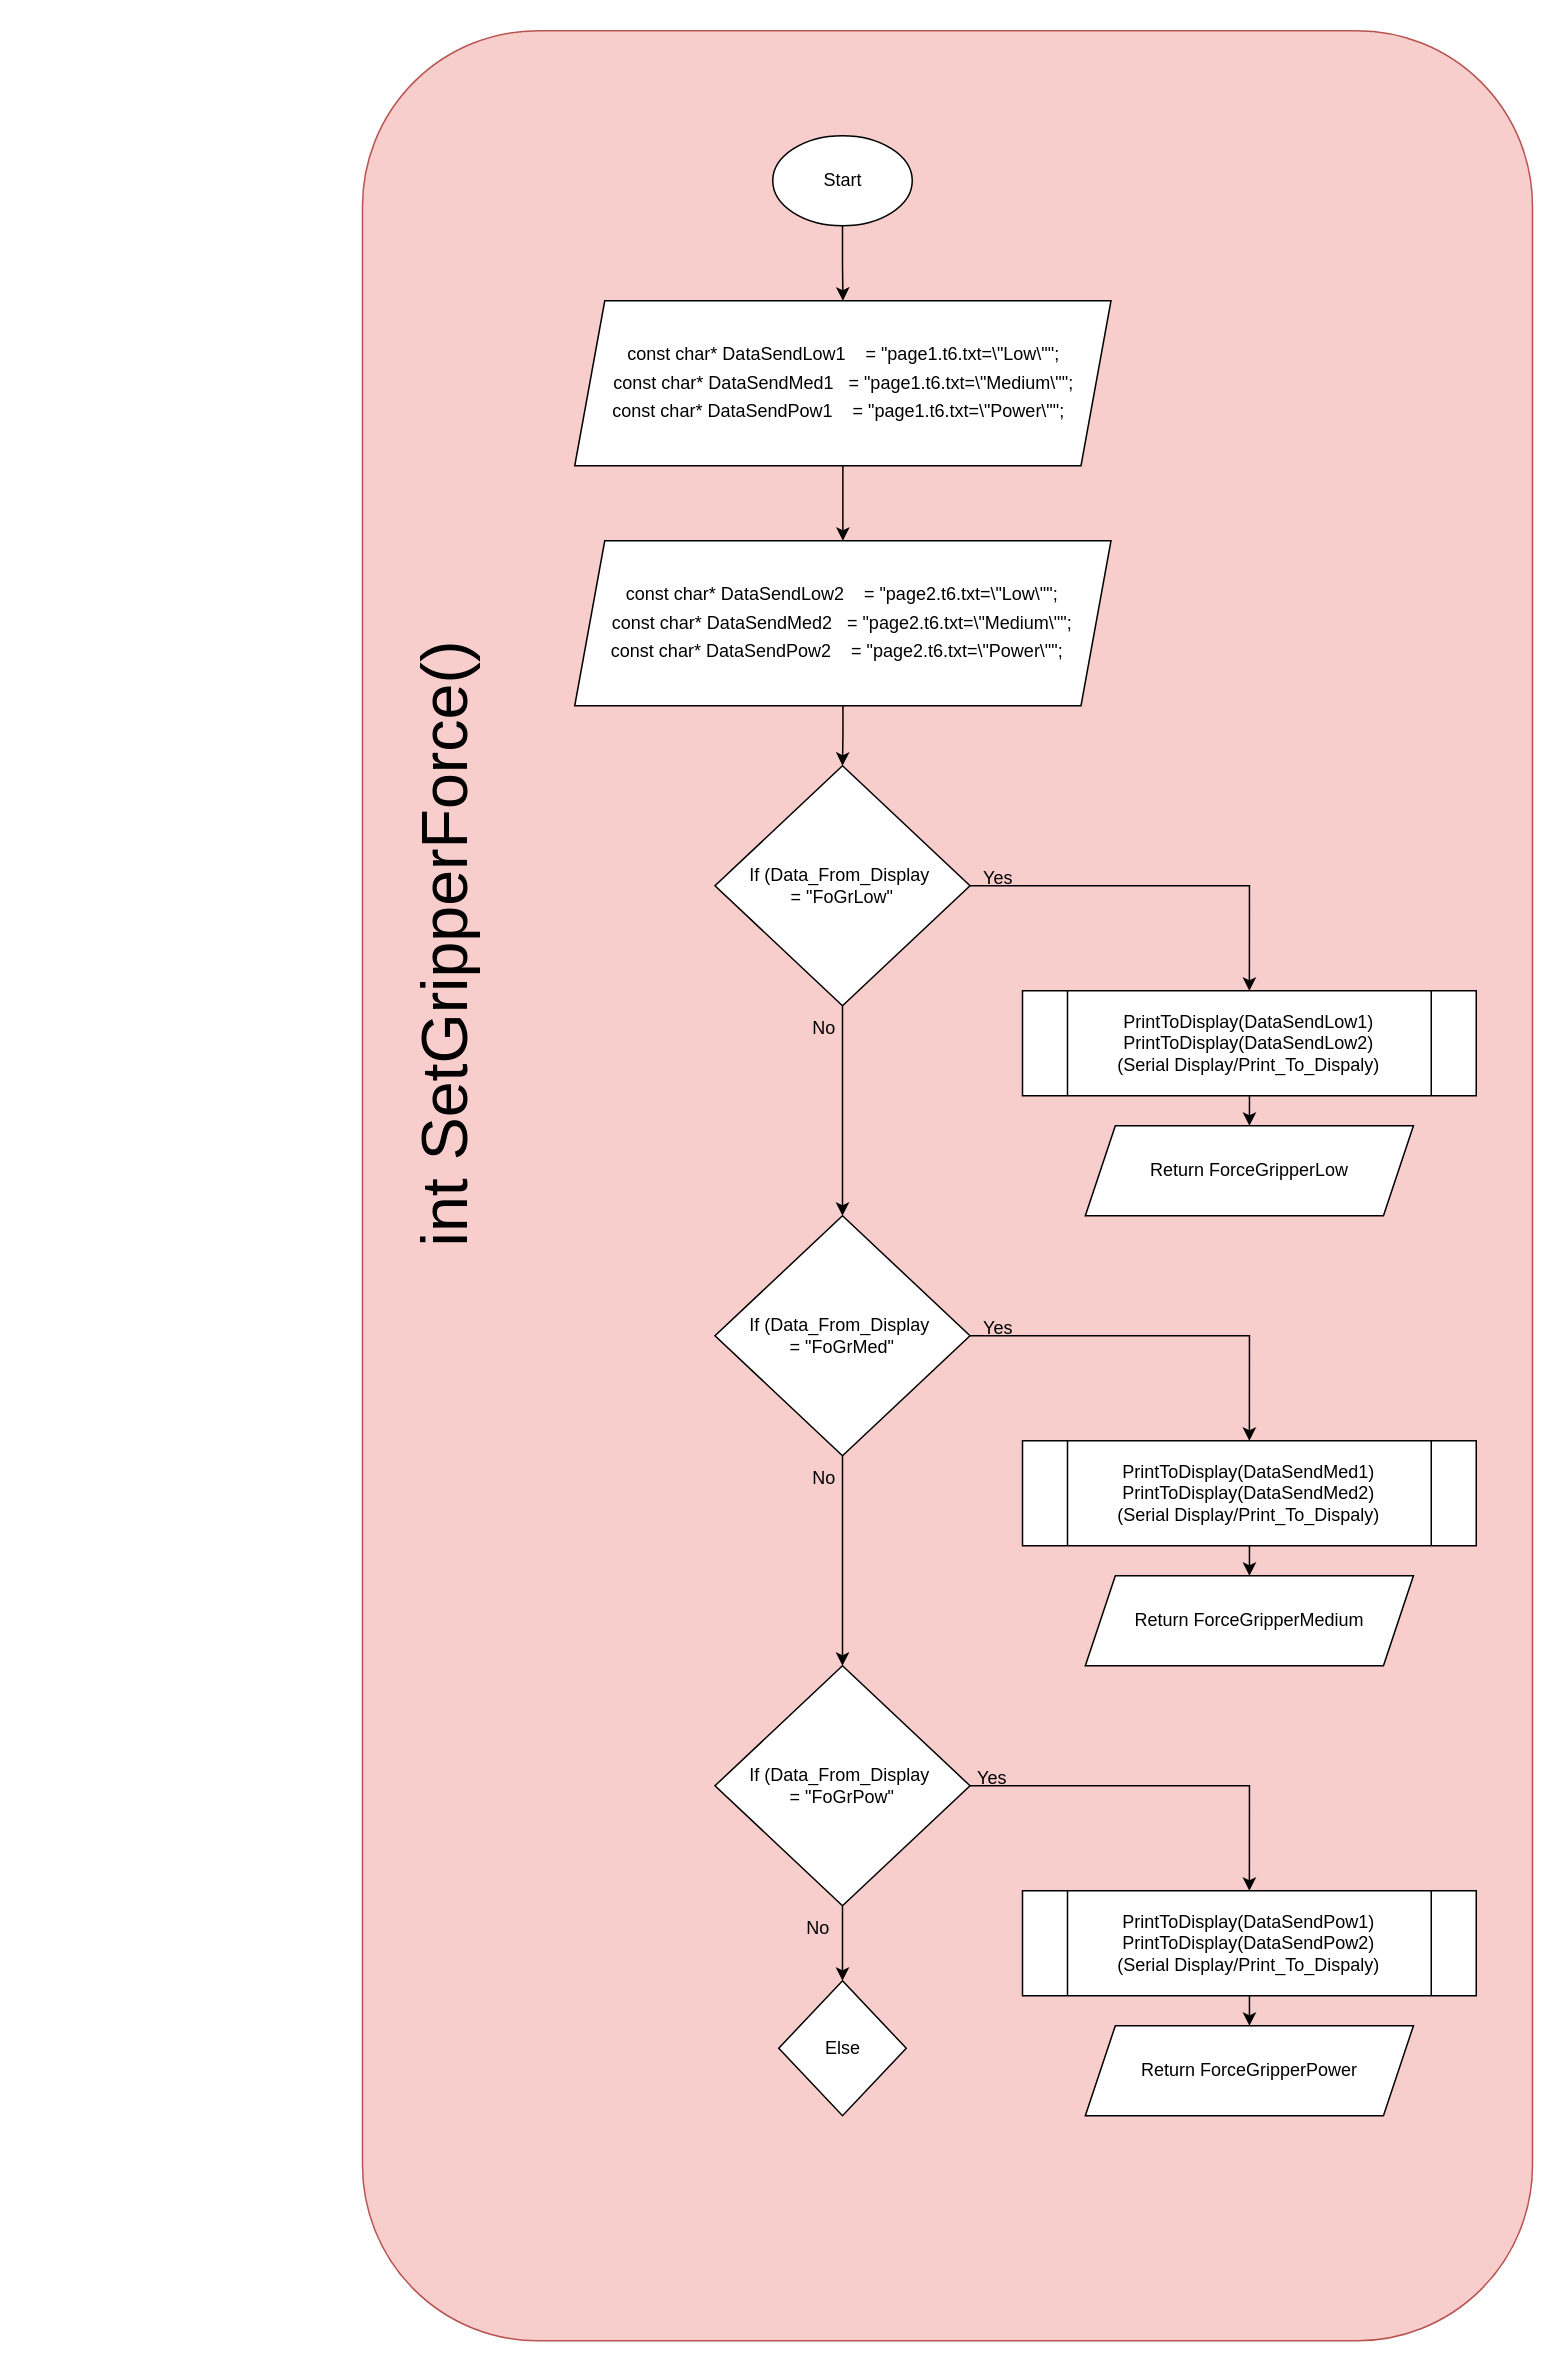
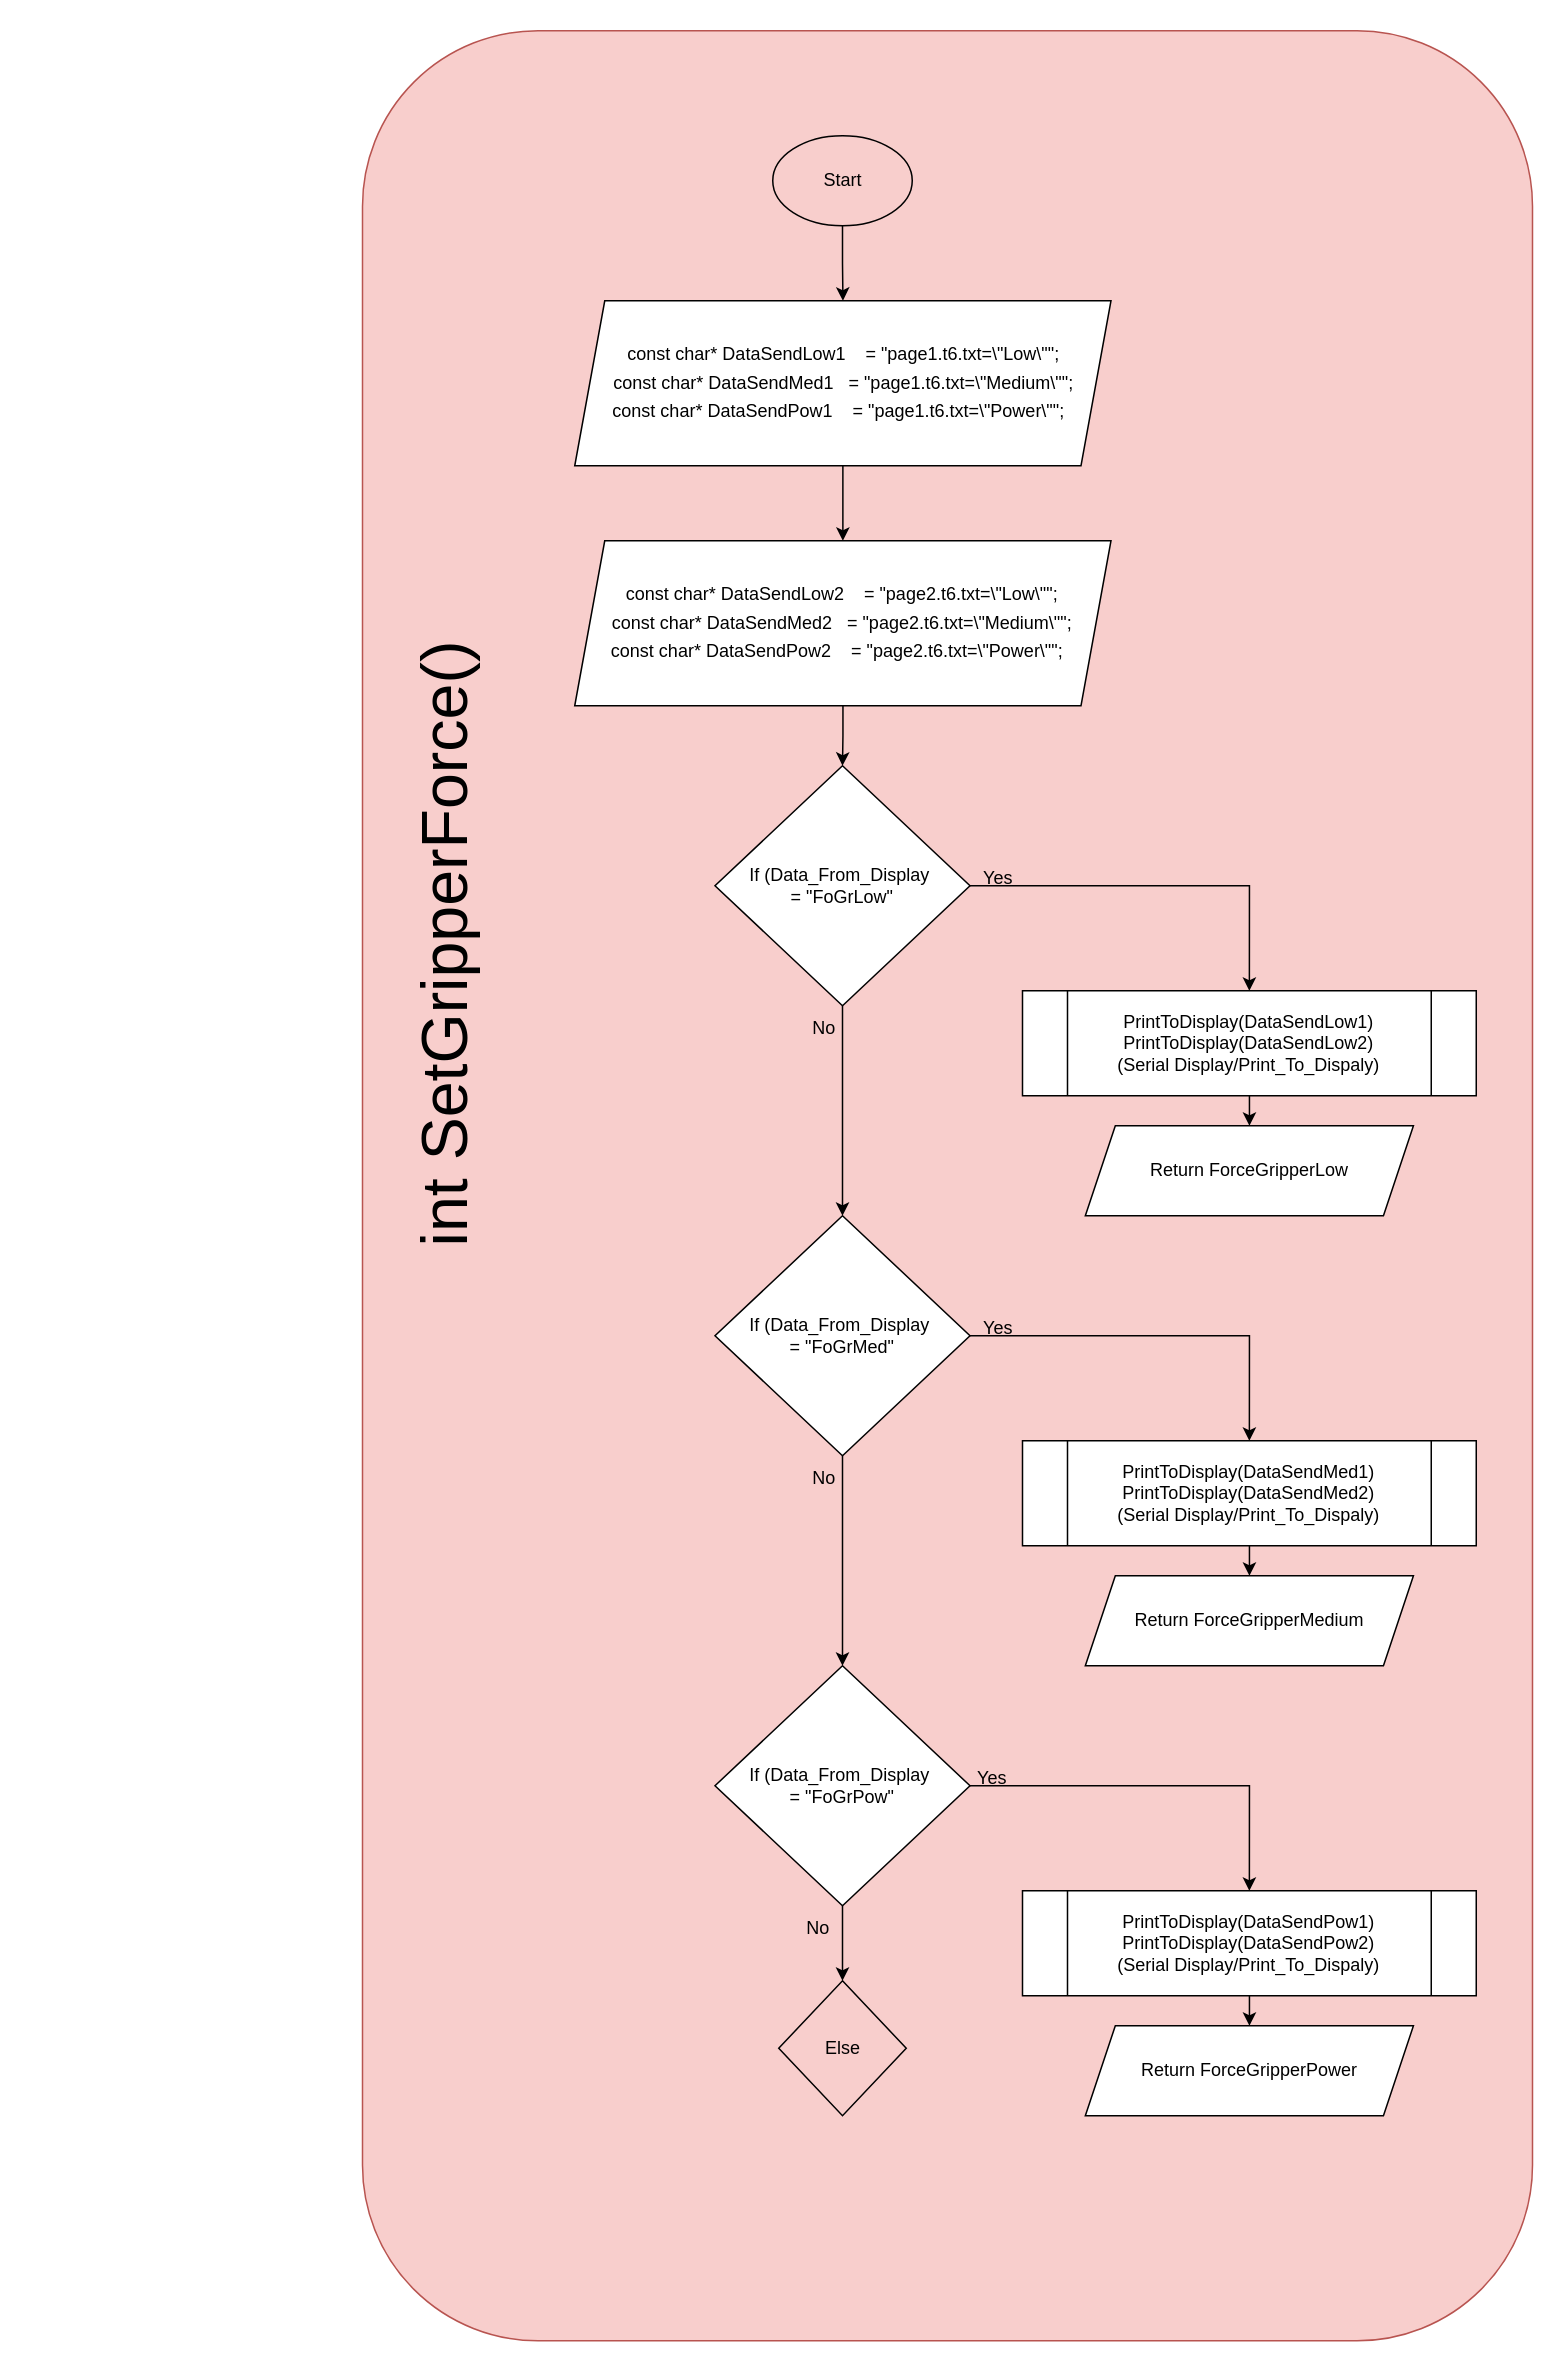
(842, 181) -> (842, 181)
(842, 2048) -> (842, 2048)
